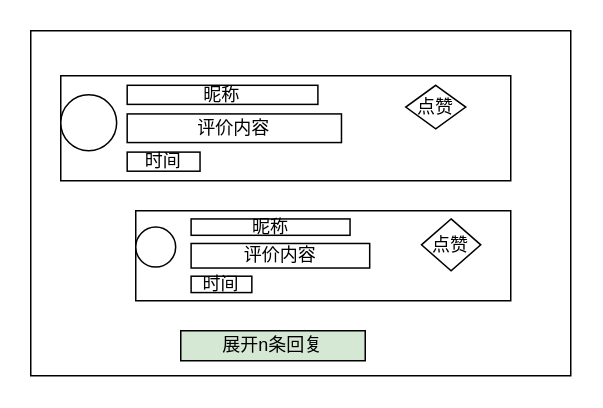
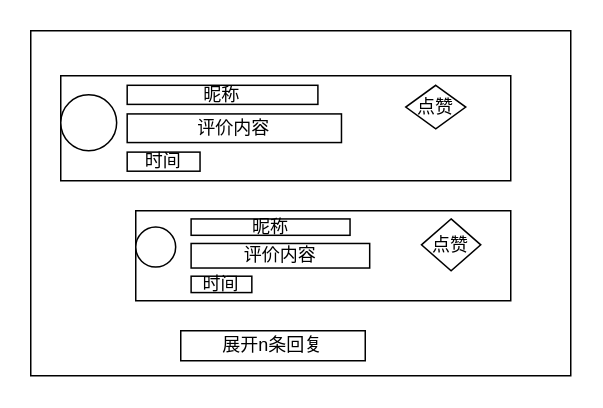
(273, 346) -> (273, 346)
